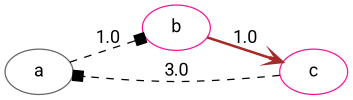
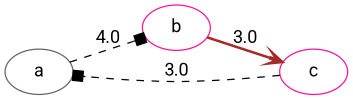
(108, 38) -> (108, 38)
(245, 38) -> (245, 38)
